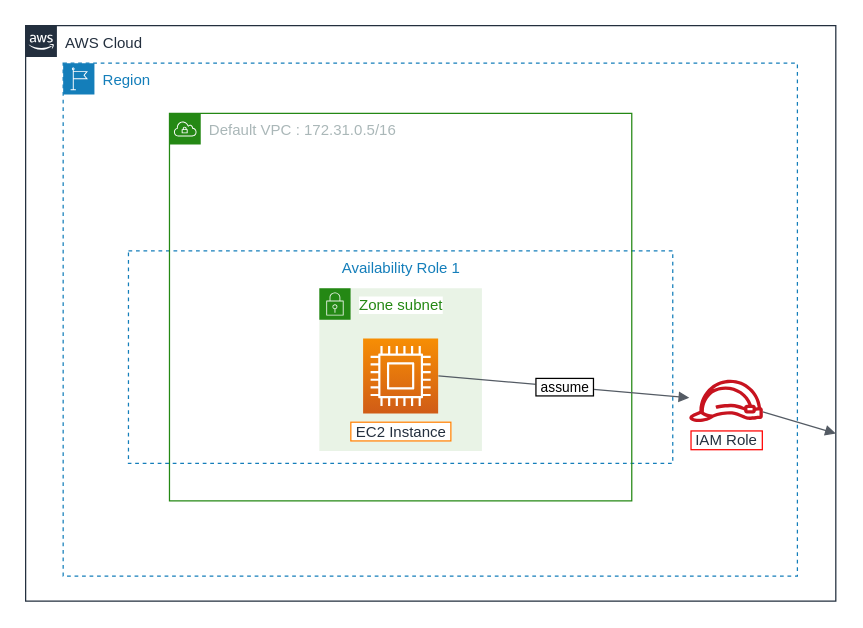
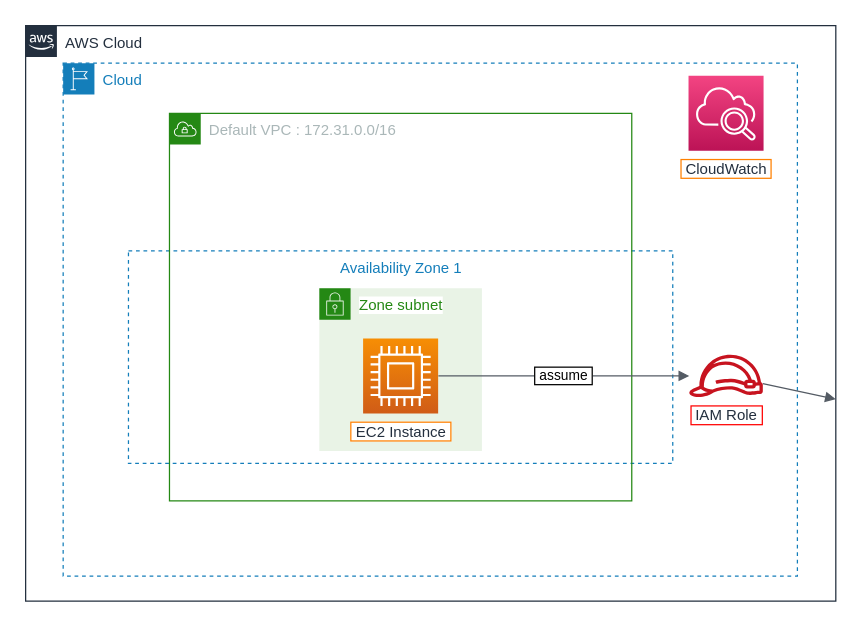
(126, 81) -> (122, 81)
none -> (726, 113)
(307, 131) -> (307, 131)
(401, 268) -> (401, 268)
(726, 401) -> (726, 376)
